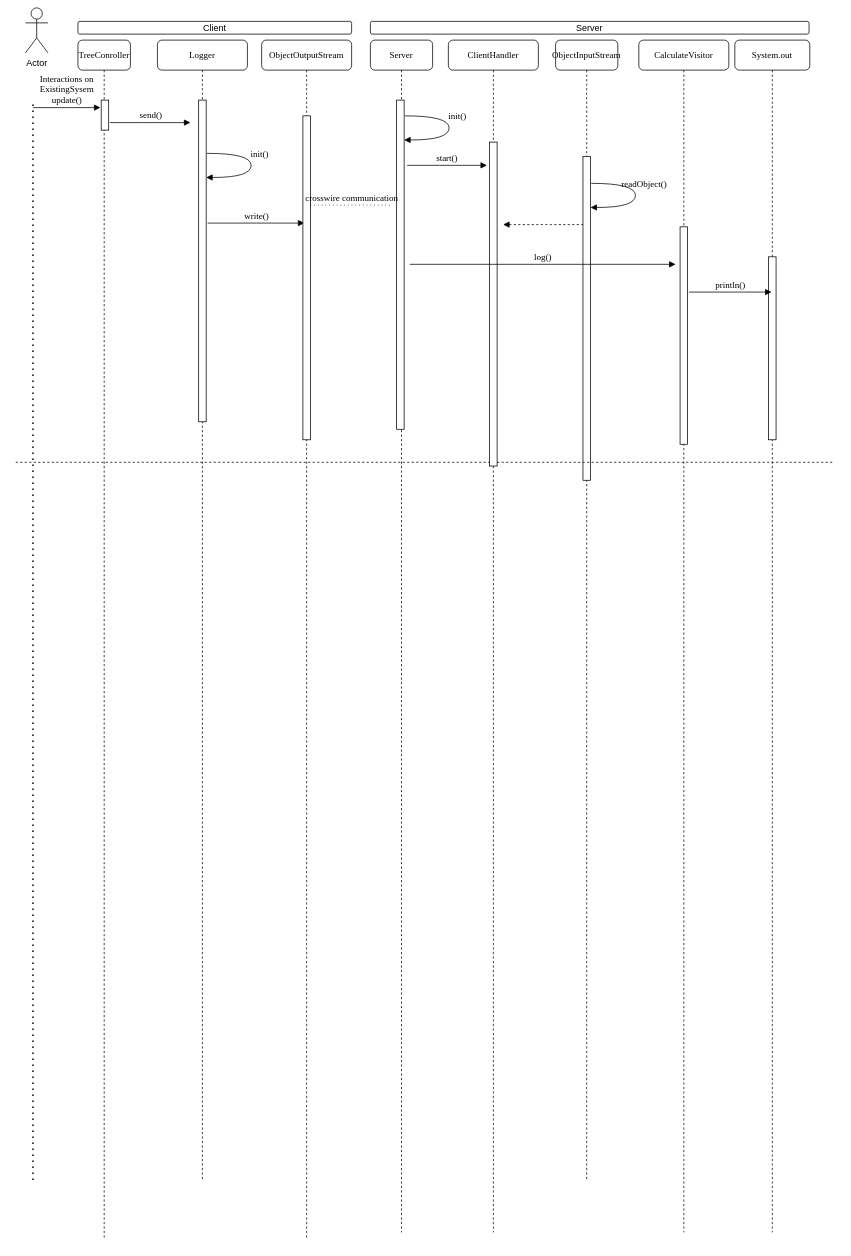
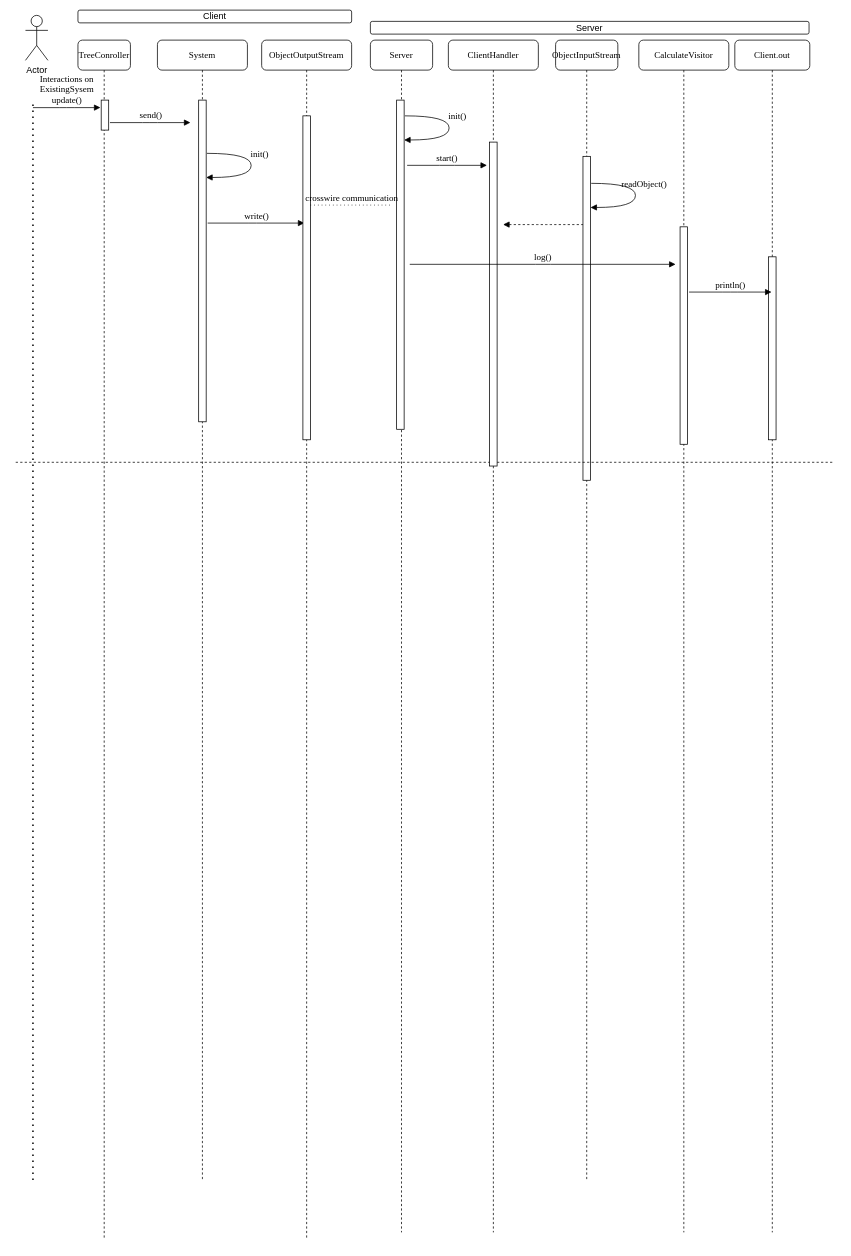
(215, 28) -> (215, 17)
(36, 30) -> (36, 38)
(202, 55) -> (202, 55)
(772, 55) -> (772, 55)
